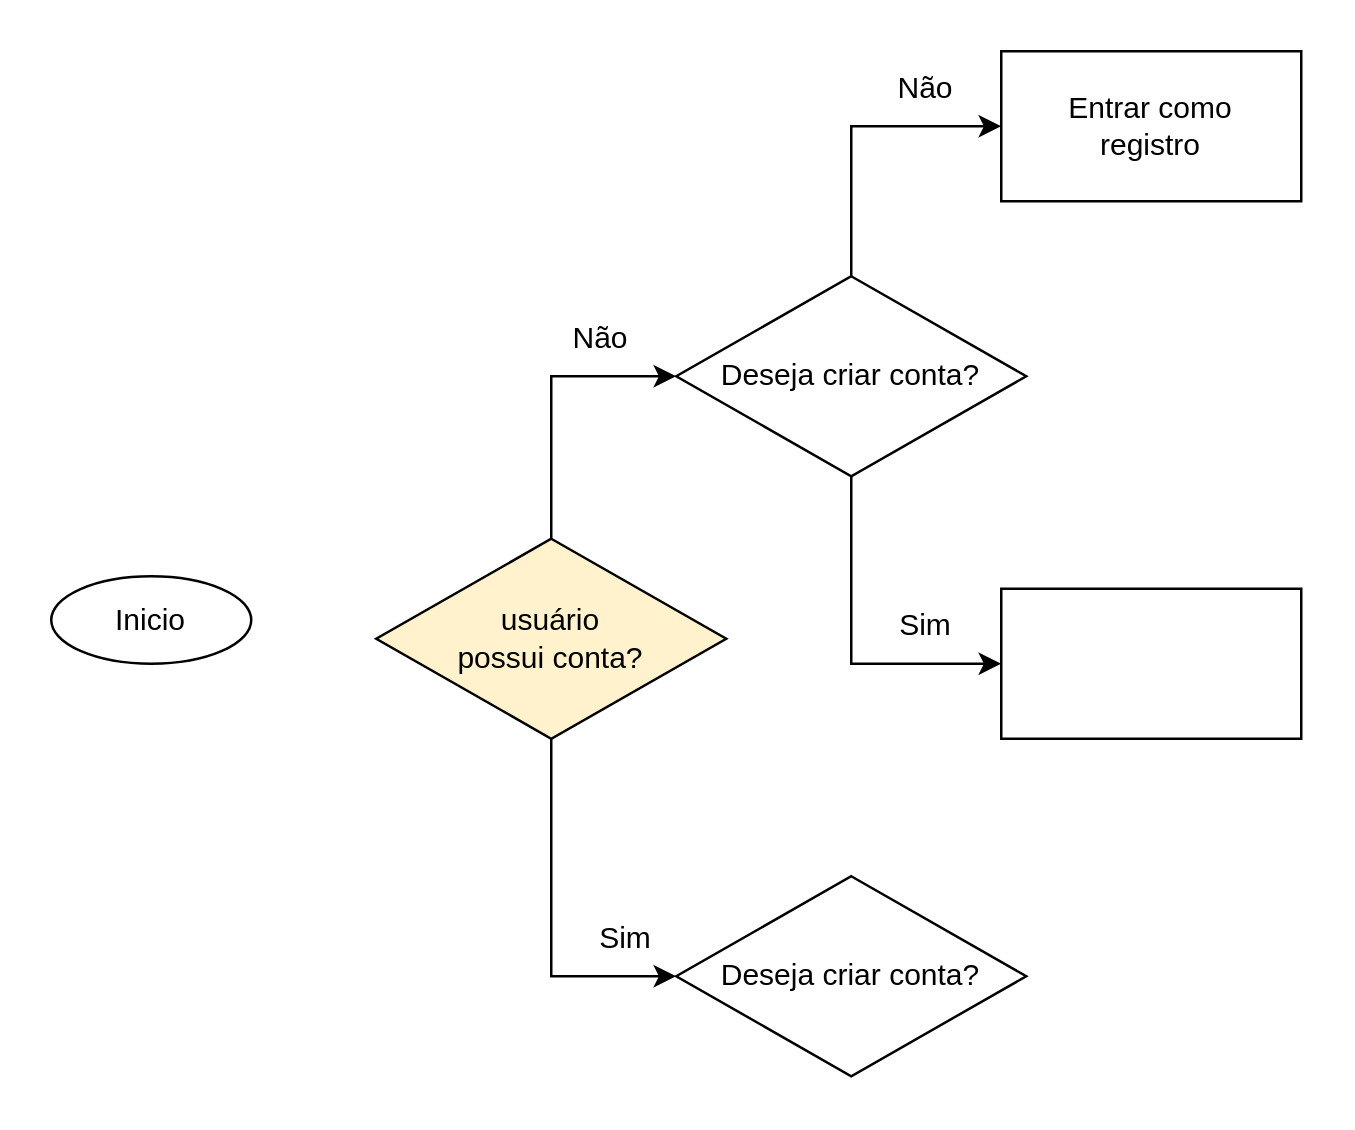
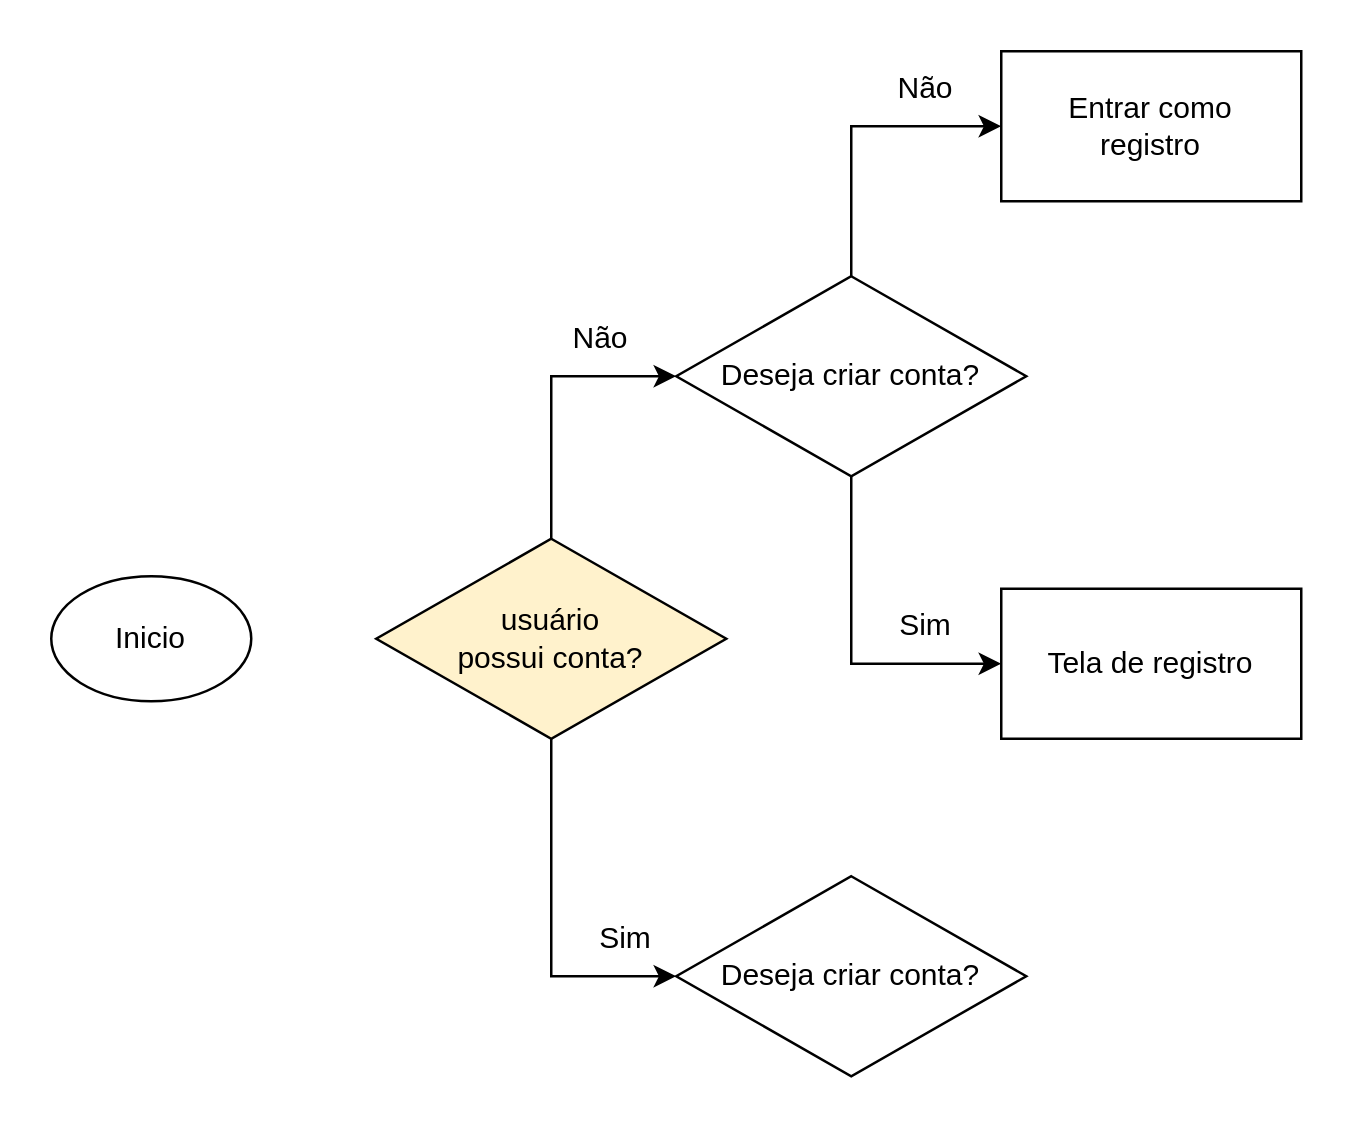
(151, 620) -> (151, 639)
none -> (1151, 664)
